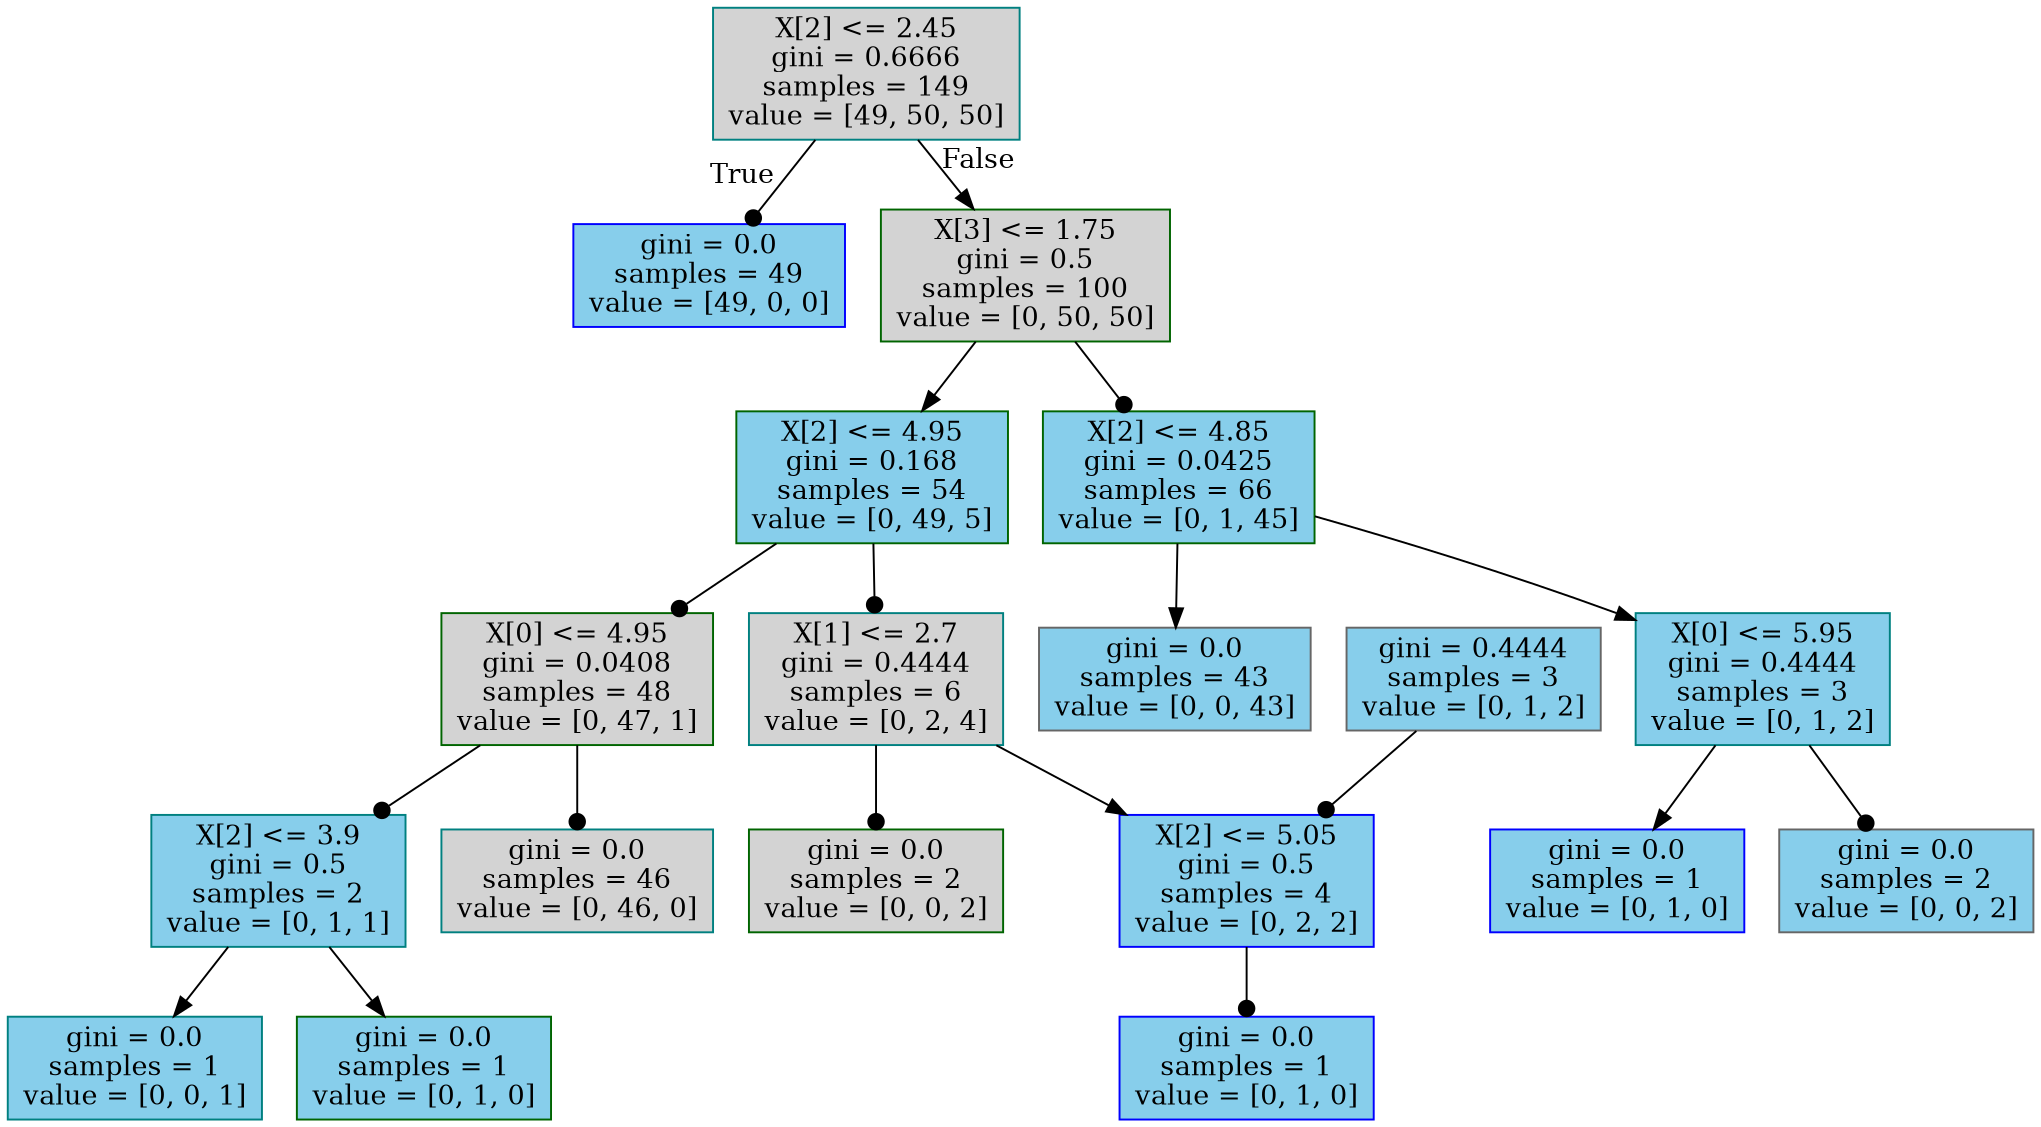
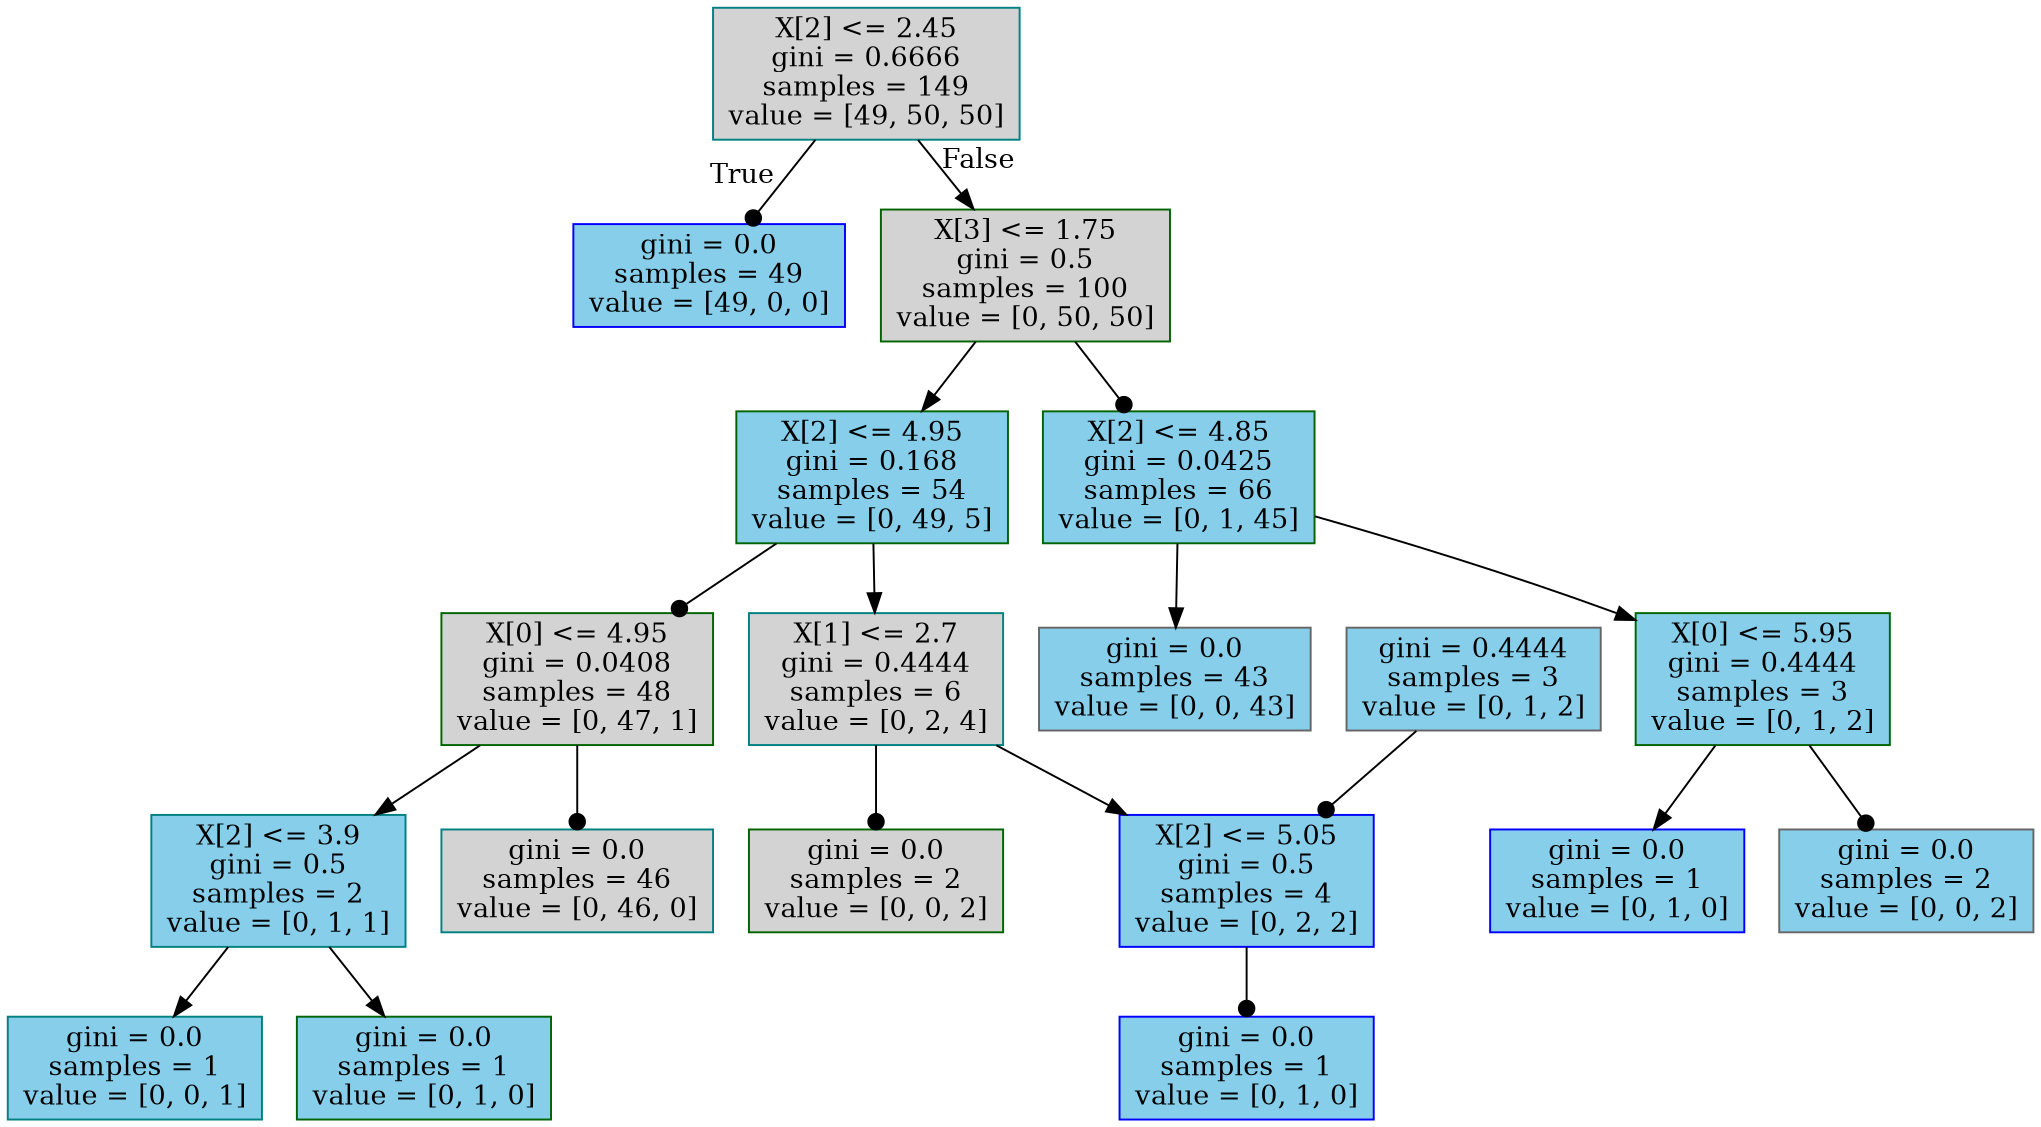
(874, 570) -> (874, 568)
(1763, 679) -> (1763, 679)
(435, 775) -> (436, 774)
